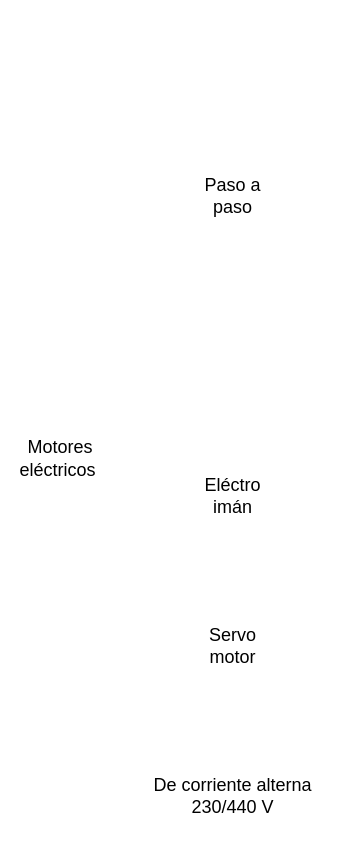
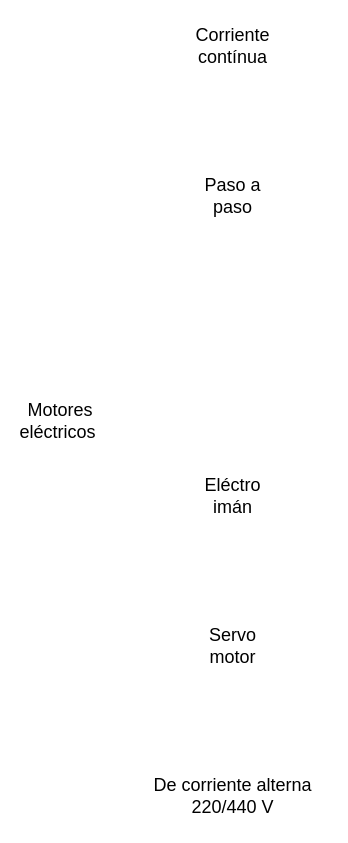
none -> (233, 46)
(61, 458) -> (61, 421)
(233, 796) -> (233, 796)
